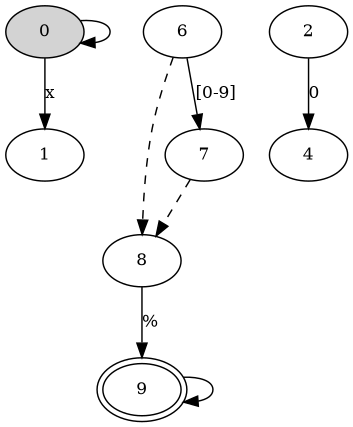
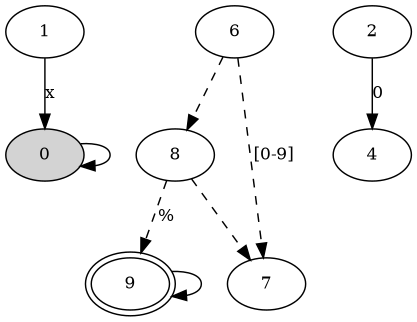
(45, 86) -> (45, 86)
(192, 86) -> (250, 151)
(177, 202) -> (217, 213)
(142, 315) -> (156, 210)
